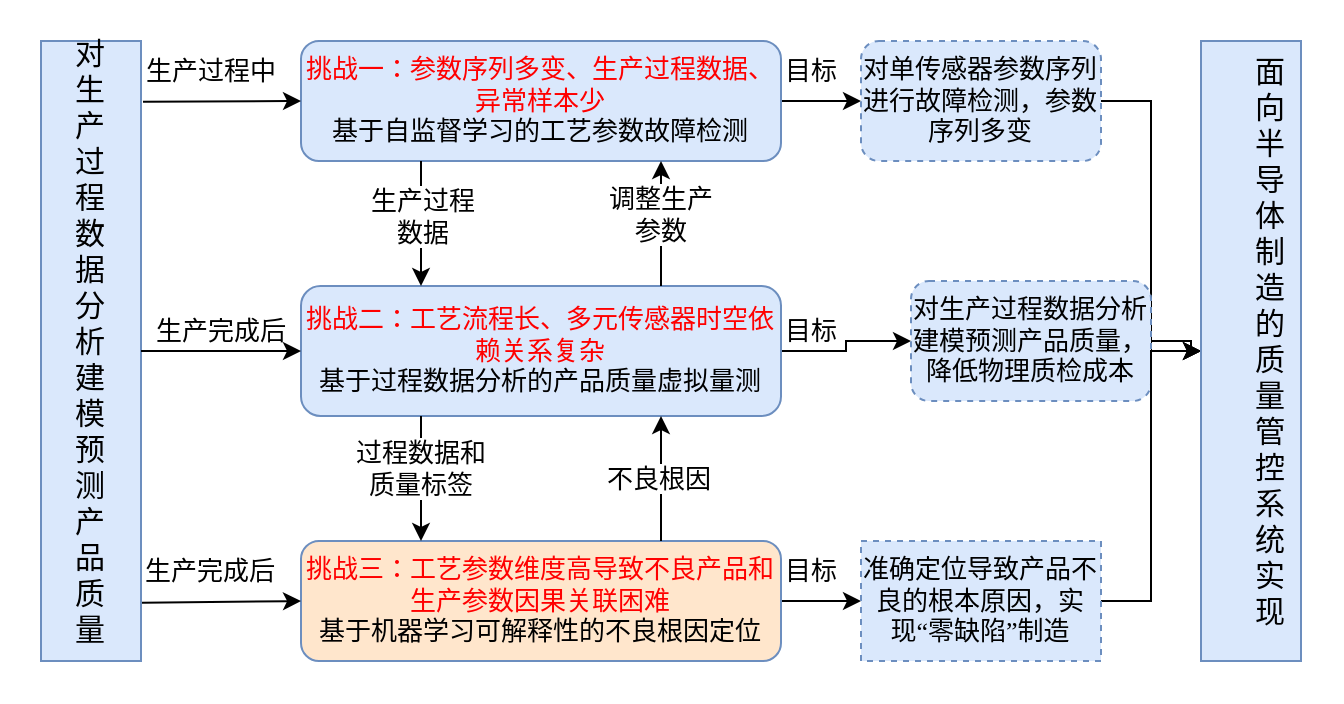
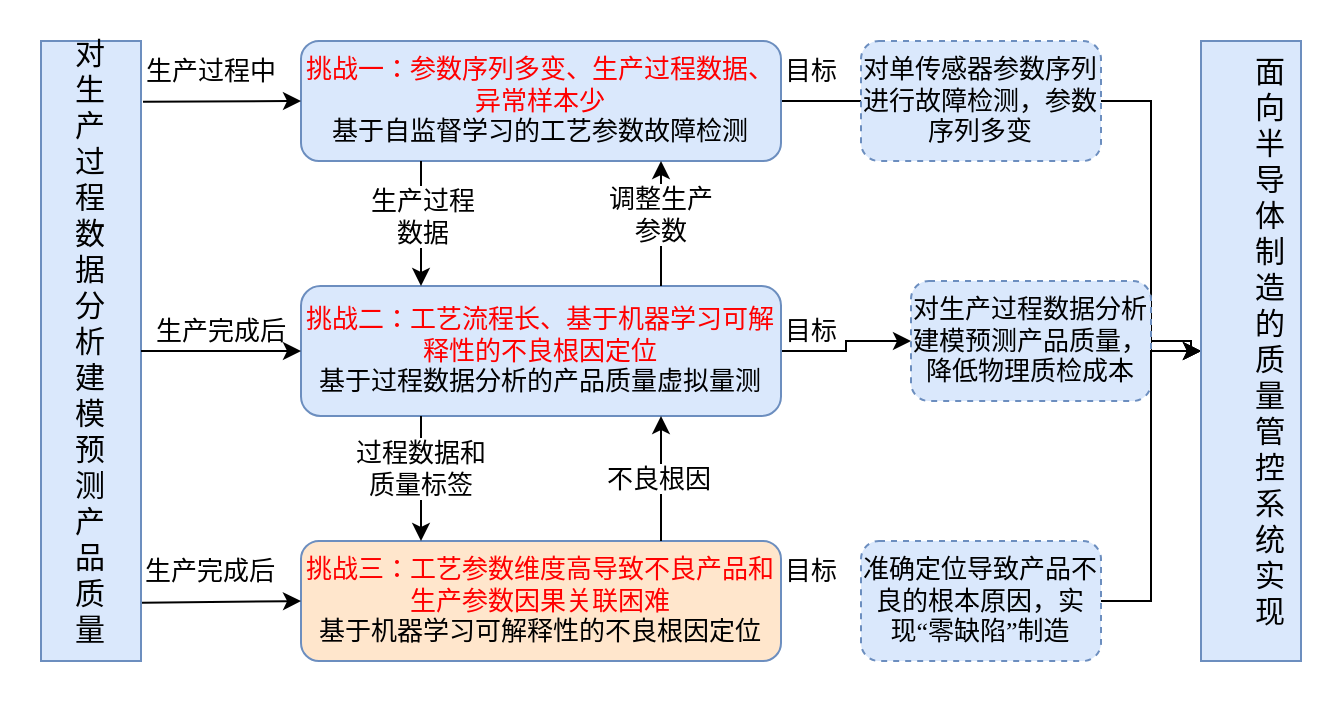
(846, 101) -> (852, 101)
(541, 351) -> (541, 351)
(814, 601) -> none
(981, 601) -> (981, 601)
